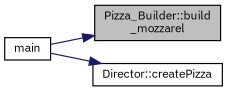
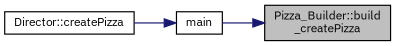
(158, 23) -> (328, 23)
(70, 57) -> (149, 23)
